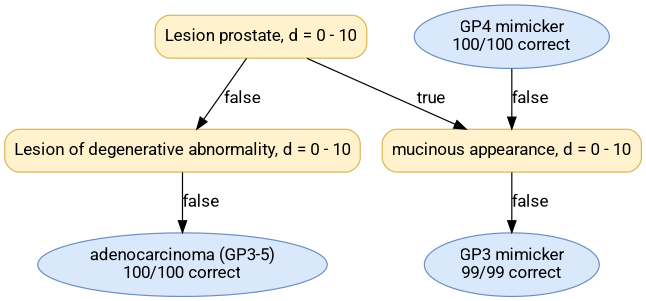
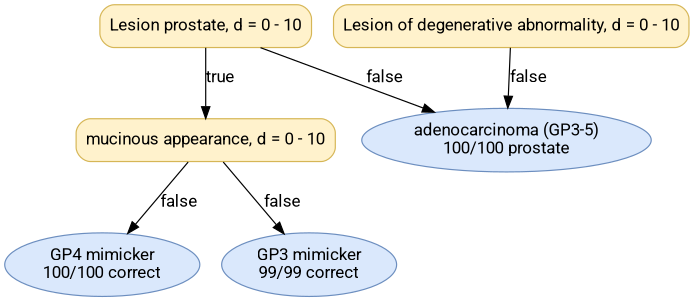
(225, 89) -> (342, 78)
(512, 93) -> (162, 193)
(182, 273) -> (506, 148)
